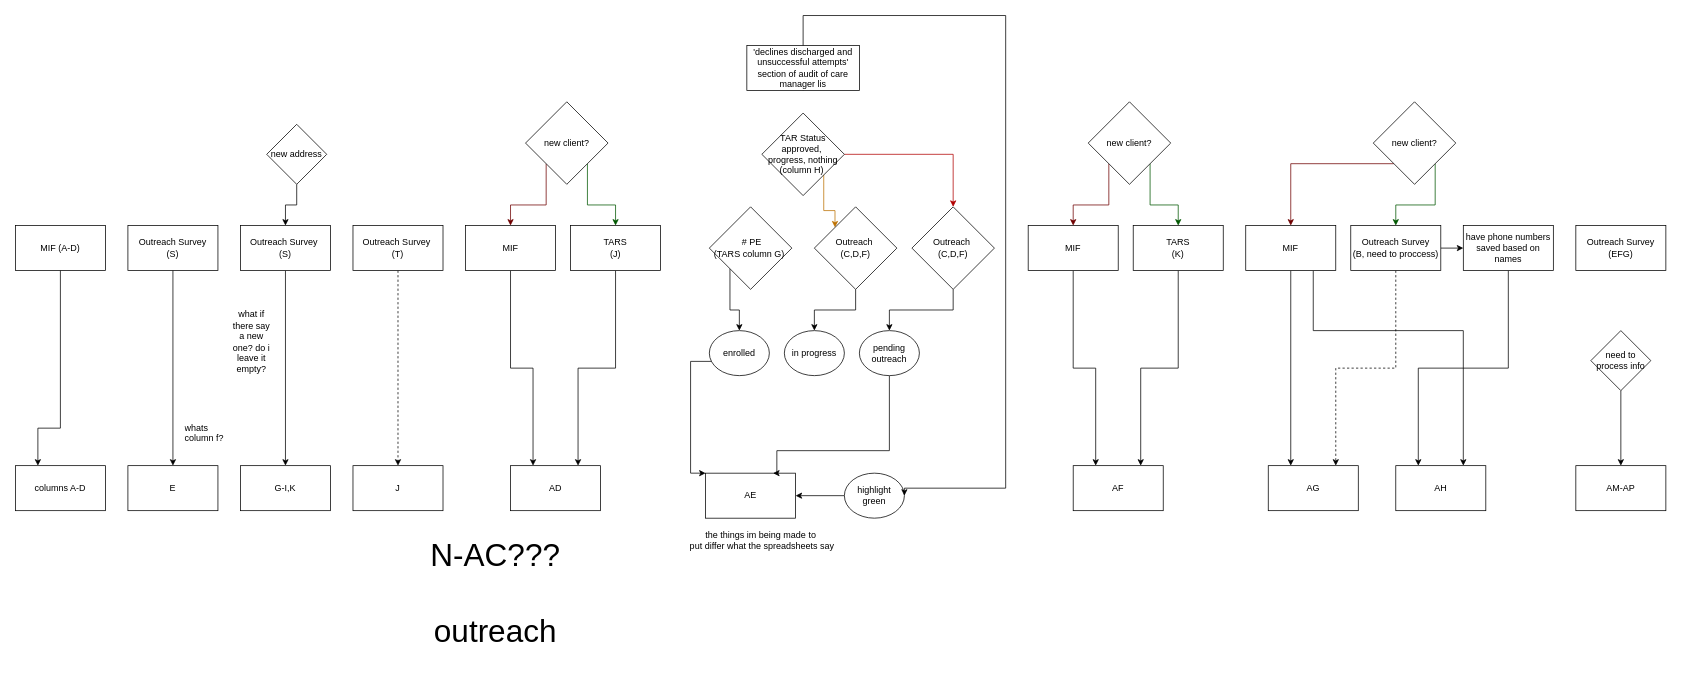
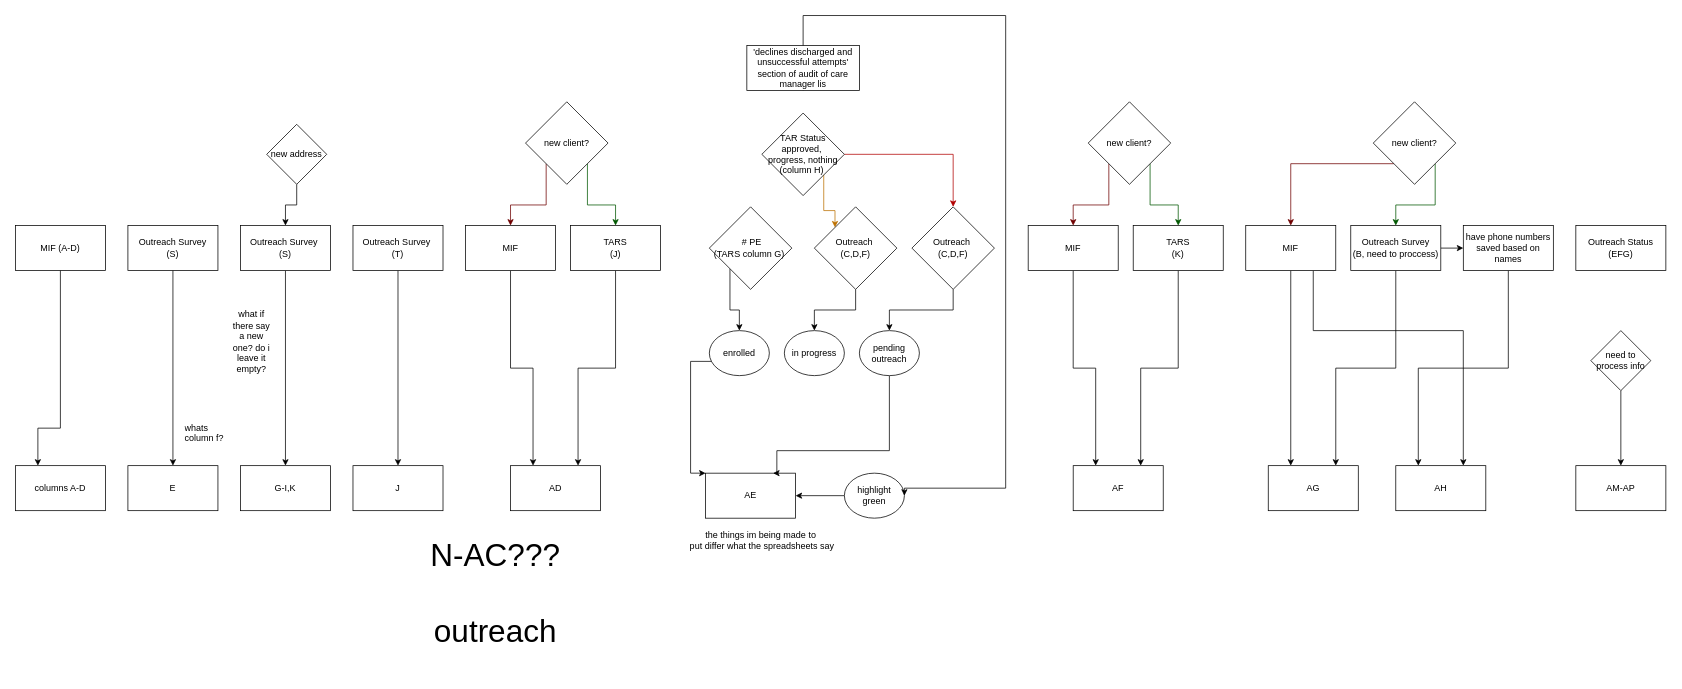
(1620, 248) -> (1620, 248)
(398, 365) -> (398, 365)
(1368, 368) -> (1368, 368)
